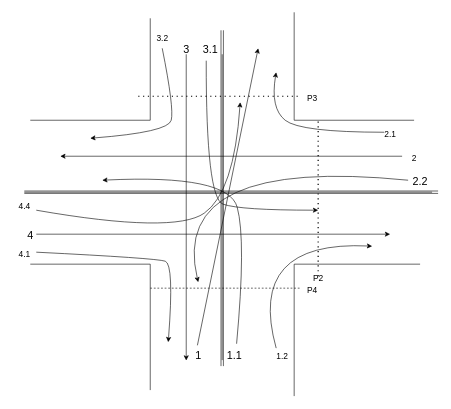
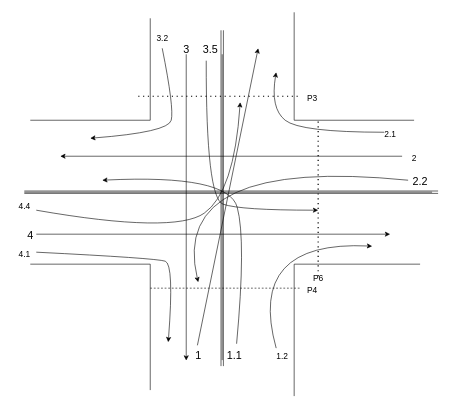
(211, 50) -> (211, 50)
(319, 278) -> (319, 278)
